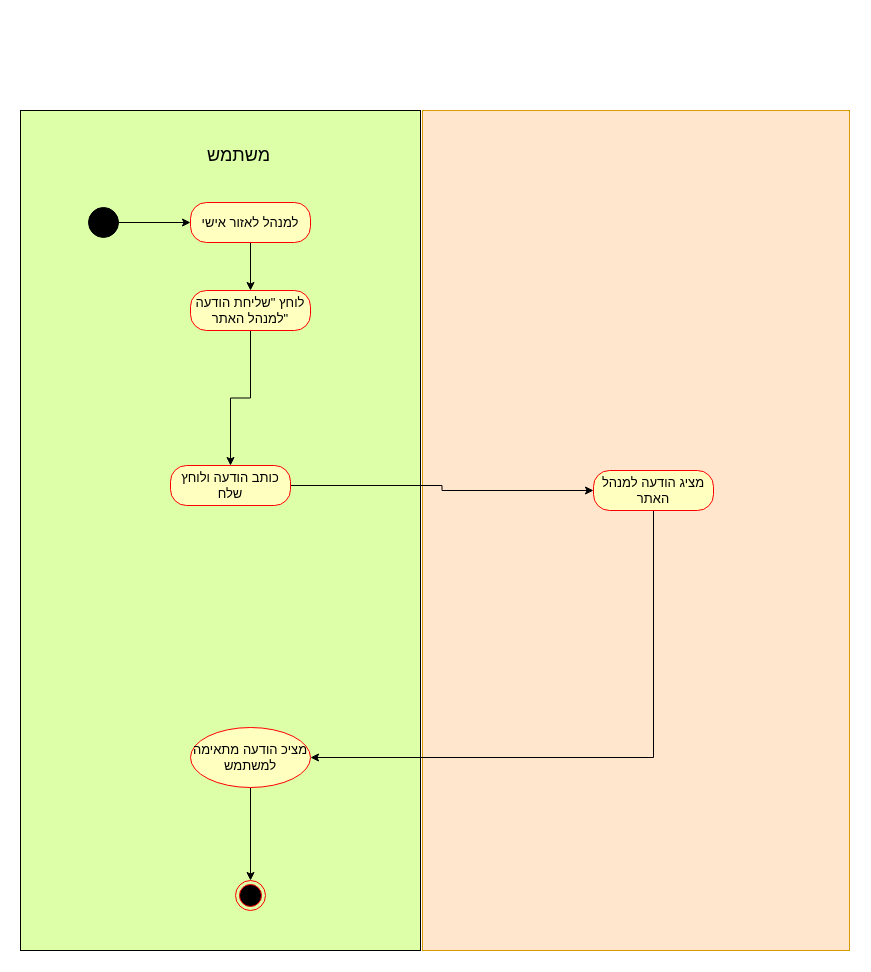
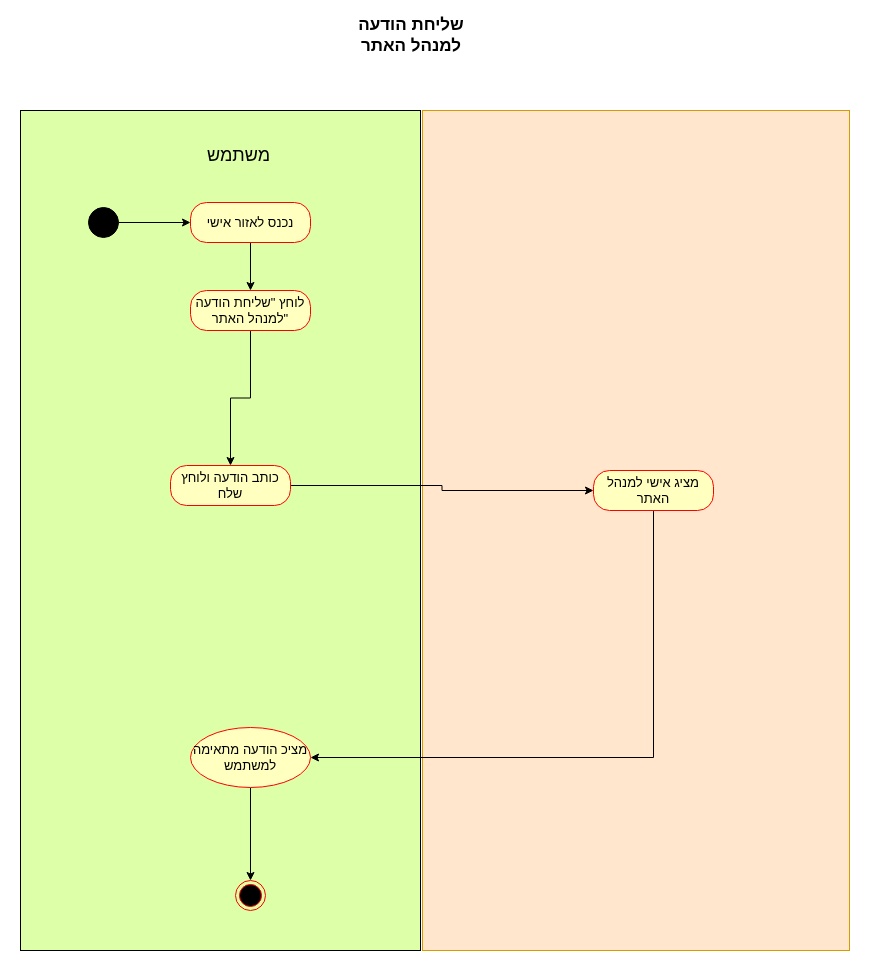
none -> (412, 36)
(251, 223) -> (251, 223)
(654, 491) -> (654, 491)
